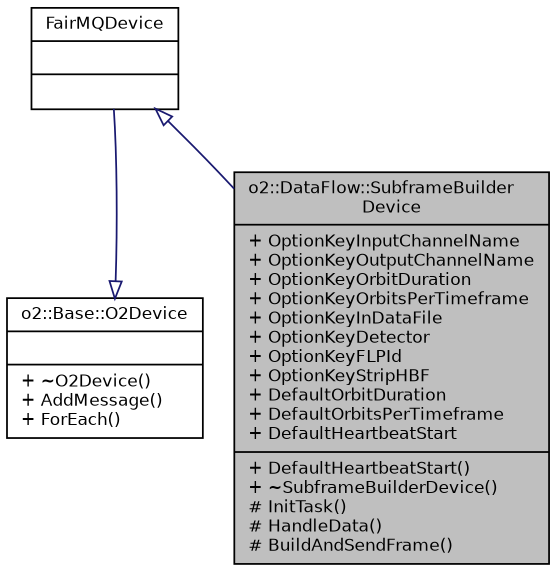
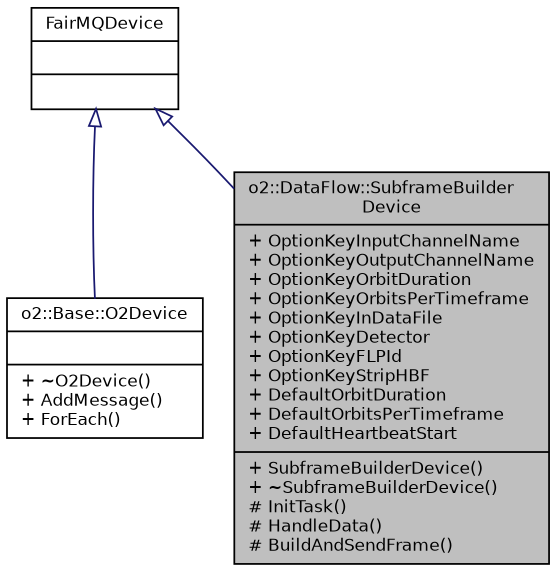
(117, 195) -> (93, 213)
(359, 469) -> (366, 469)
